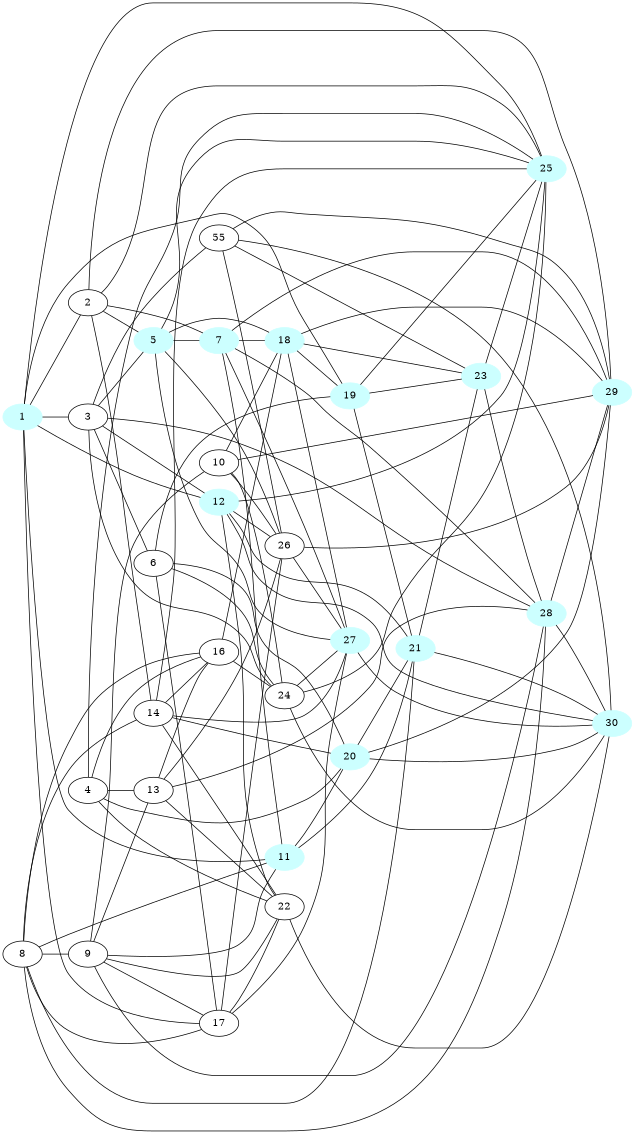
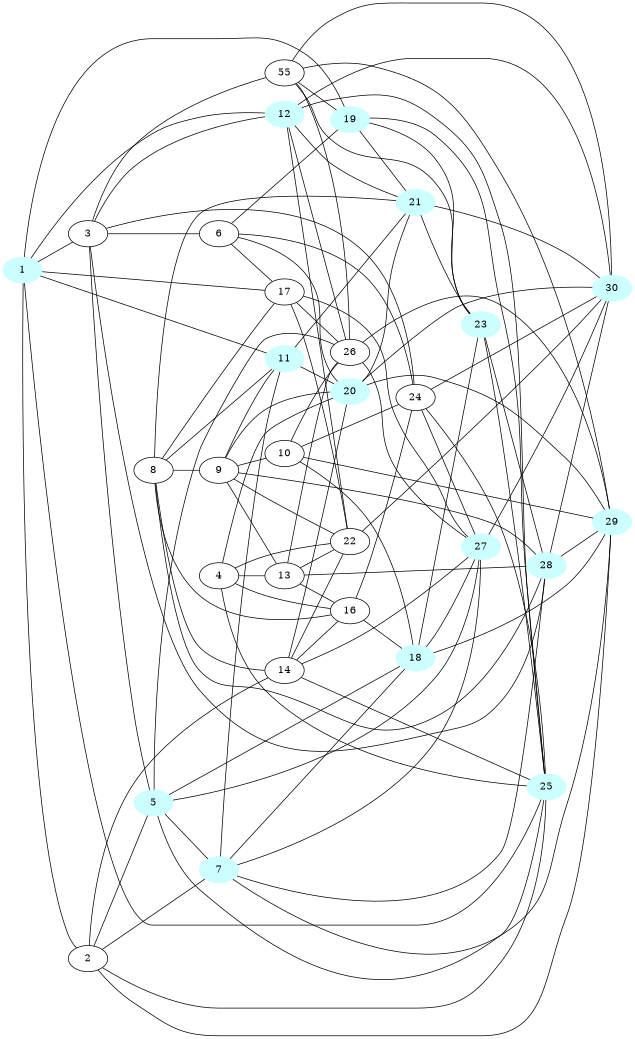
(317, 368) -> (318, 97)
(154, 989) -> (265, 410)
